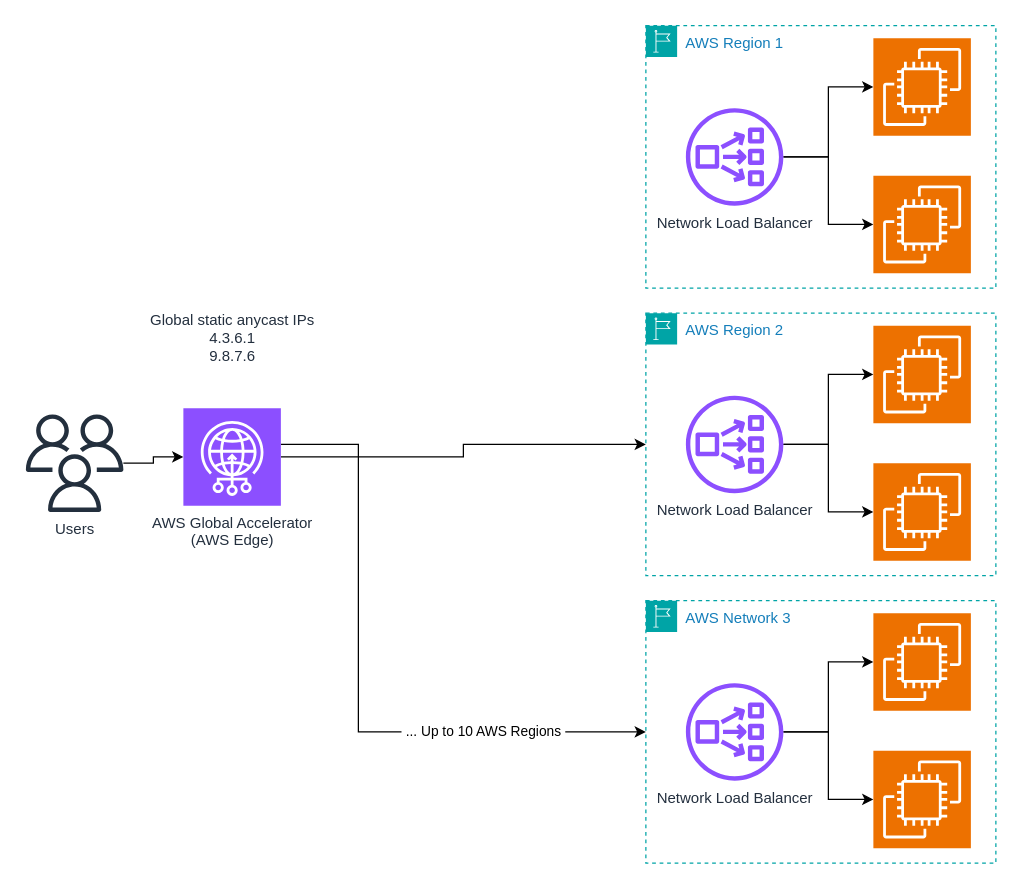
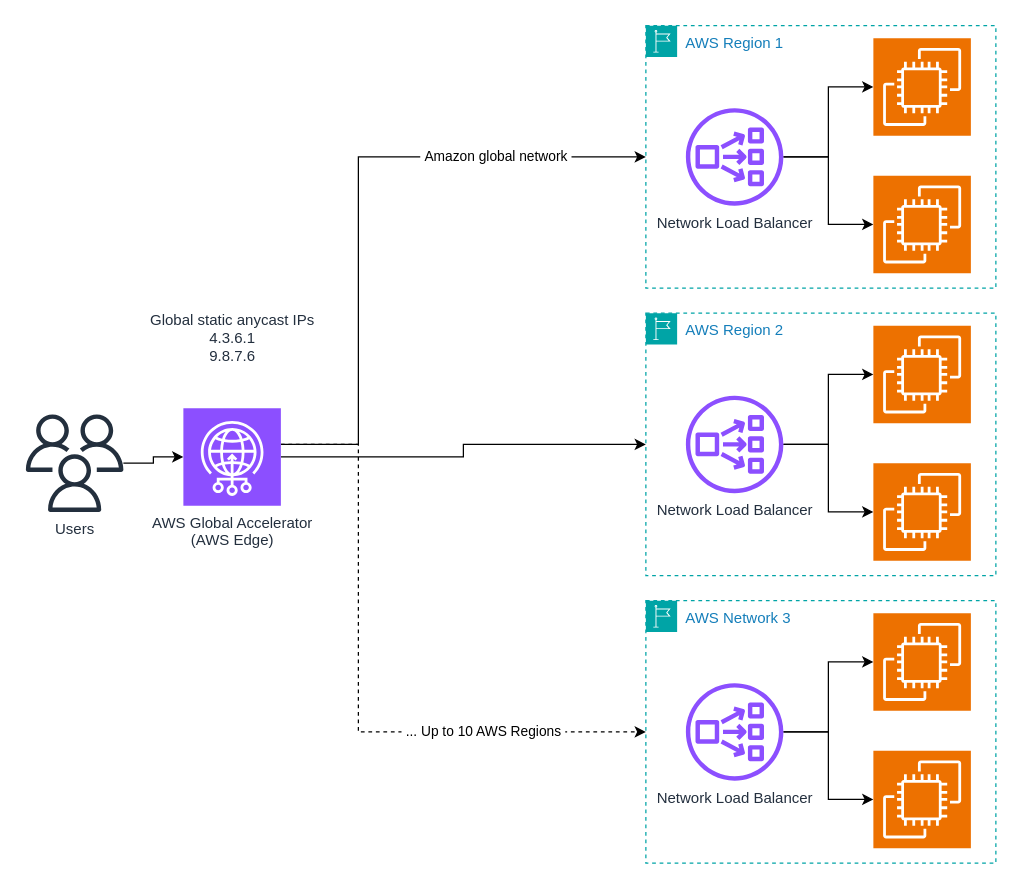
none -> (358, 160)
(358, 610) -> (358, 610)
